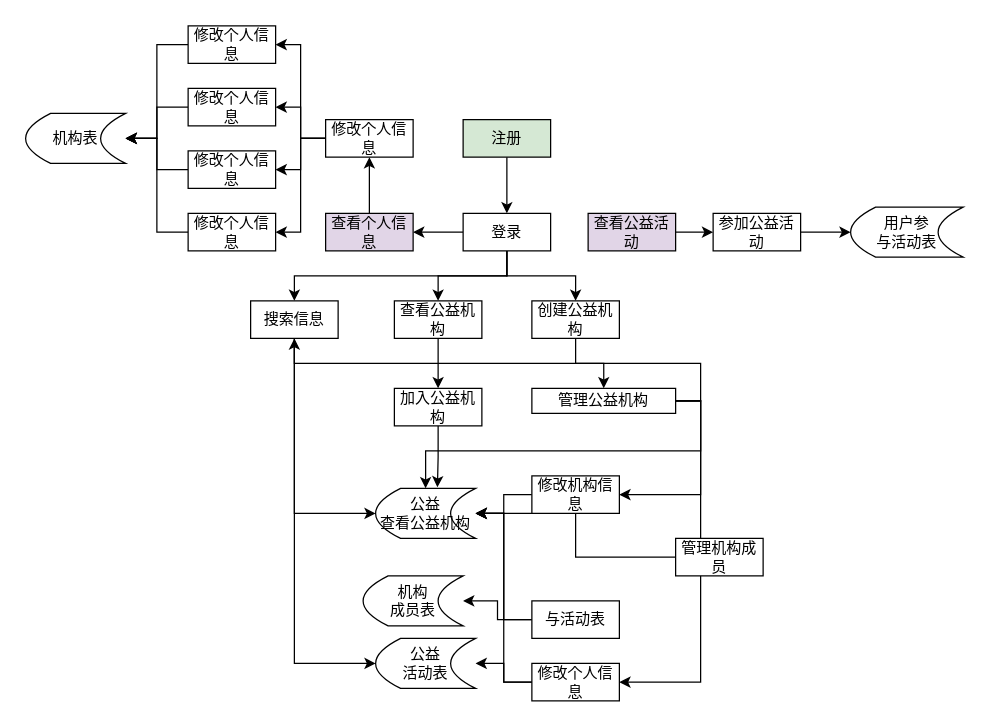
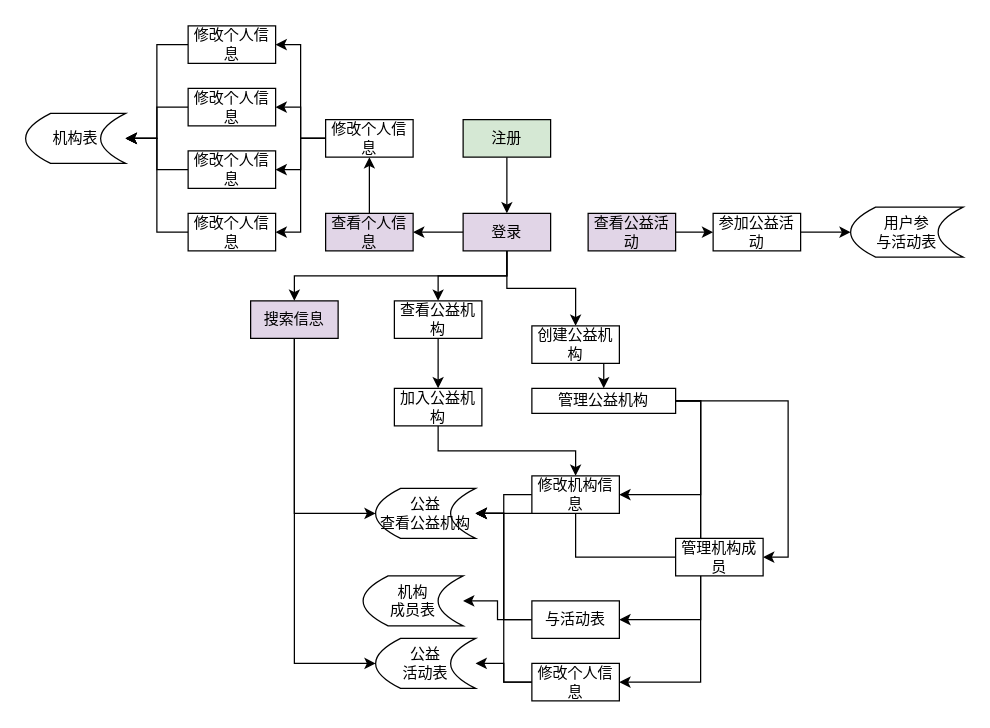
(507, 232) -> (507, 232)
(294, 319) -> (294, 319)
(576, 319) -> (576, 344)
(415, 363) -> (662, 619)
(638, 451) -> (788, 445)
(438, 465) -> (576, 460)
